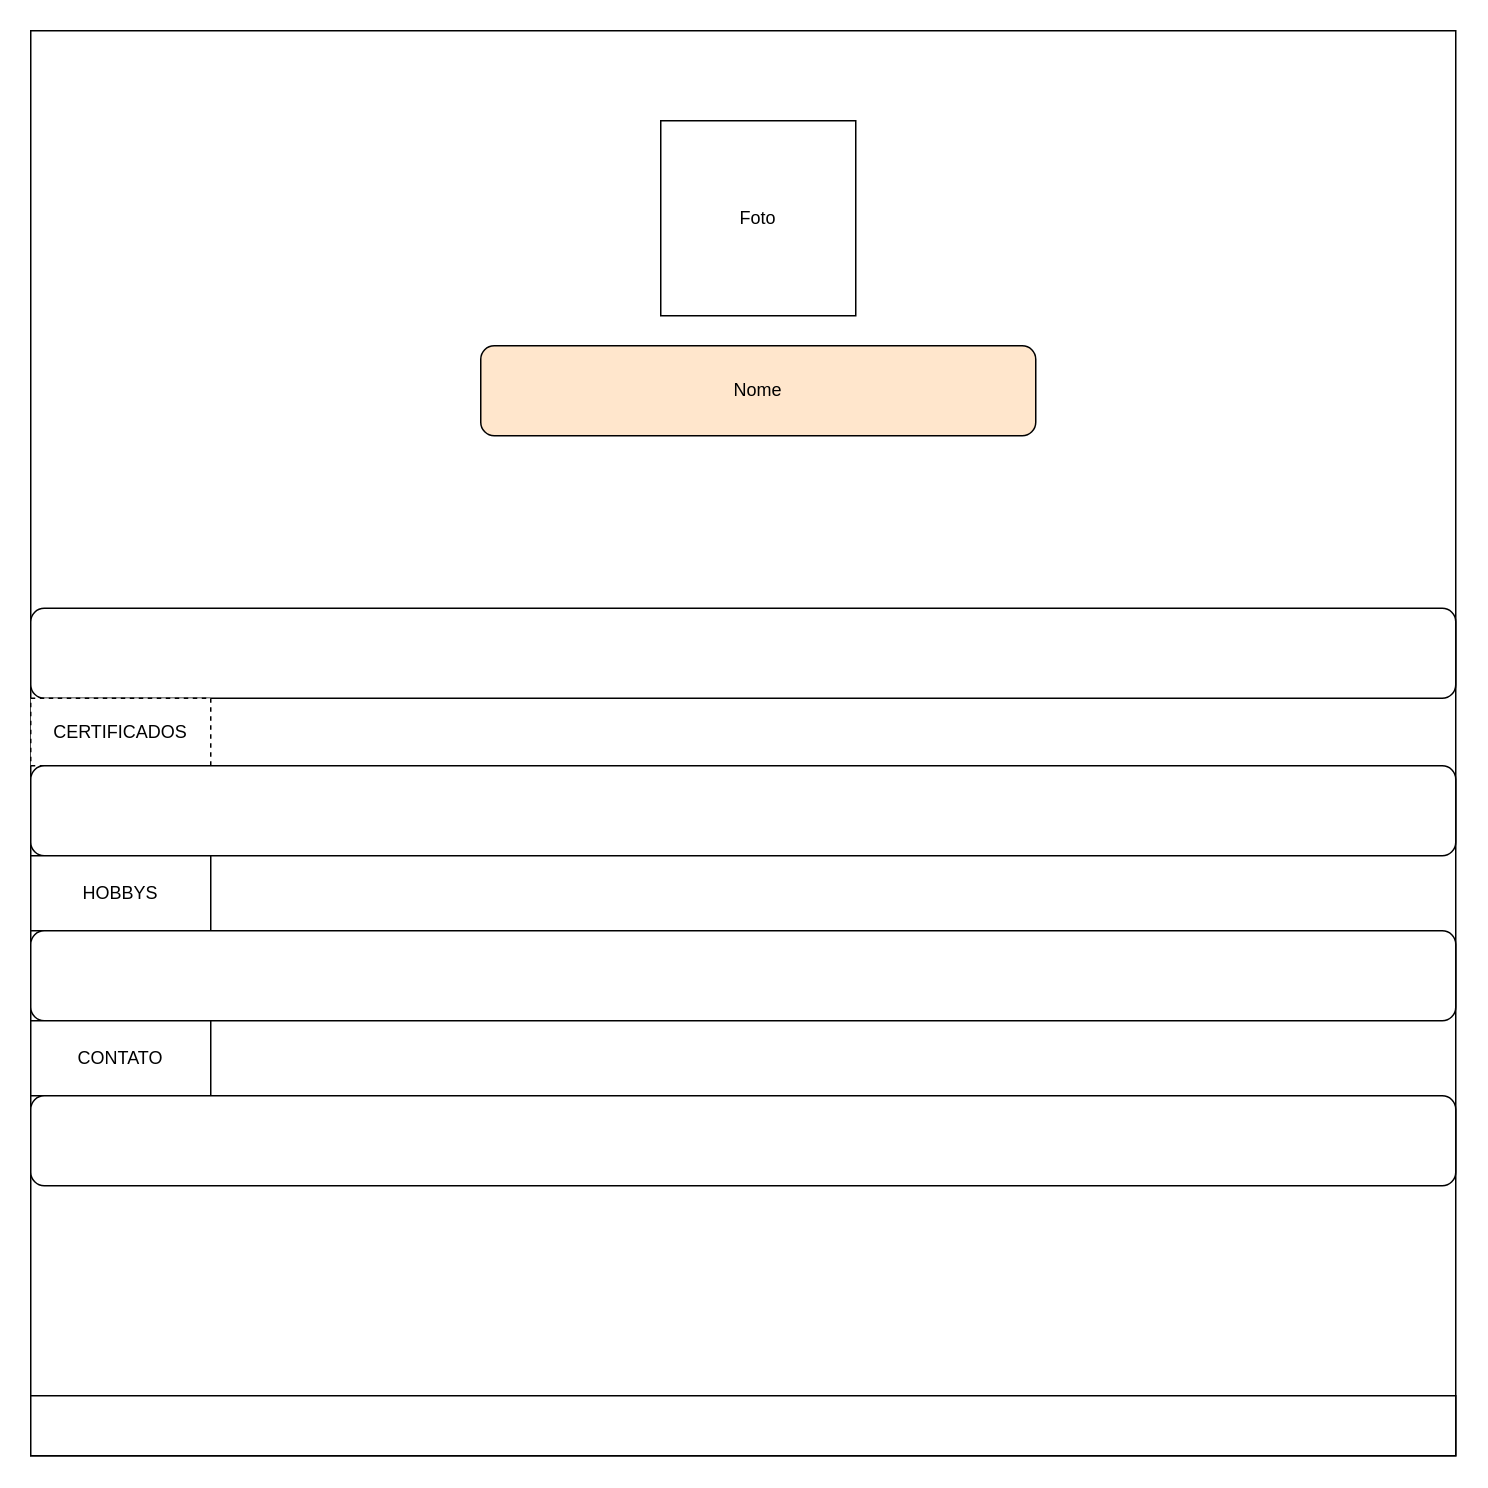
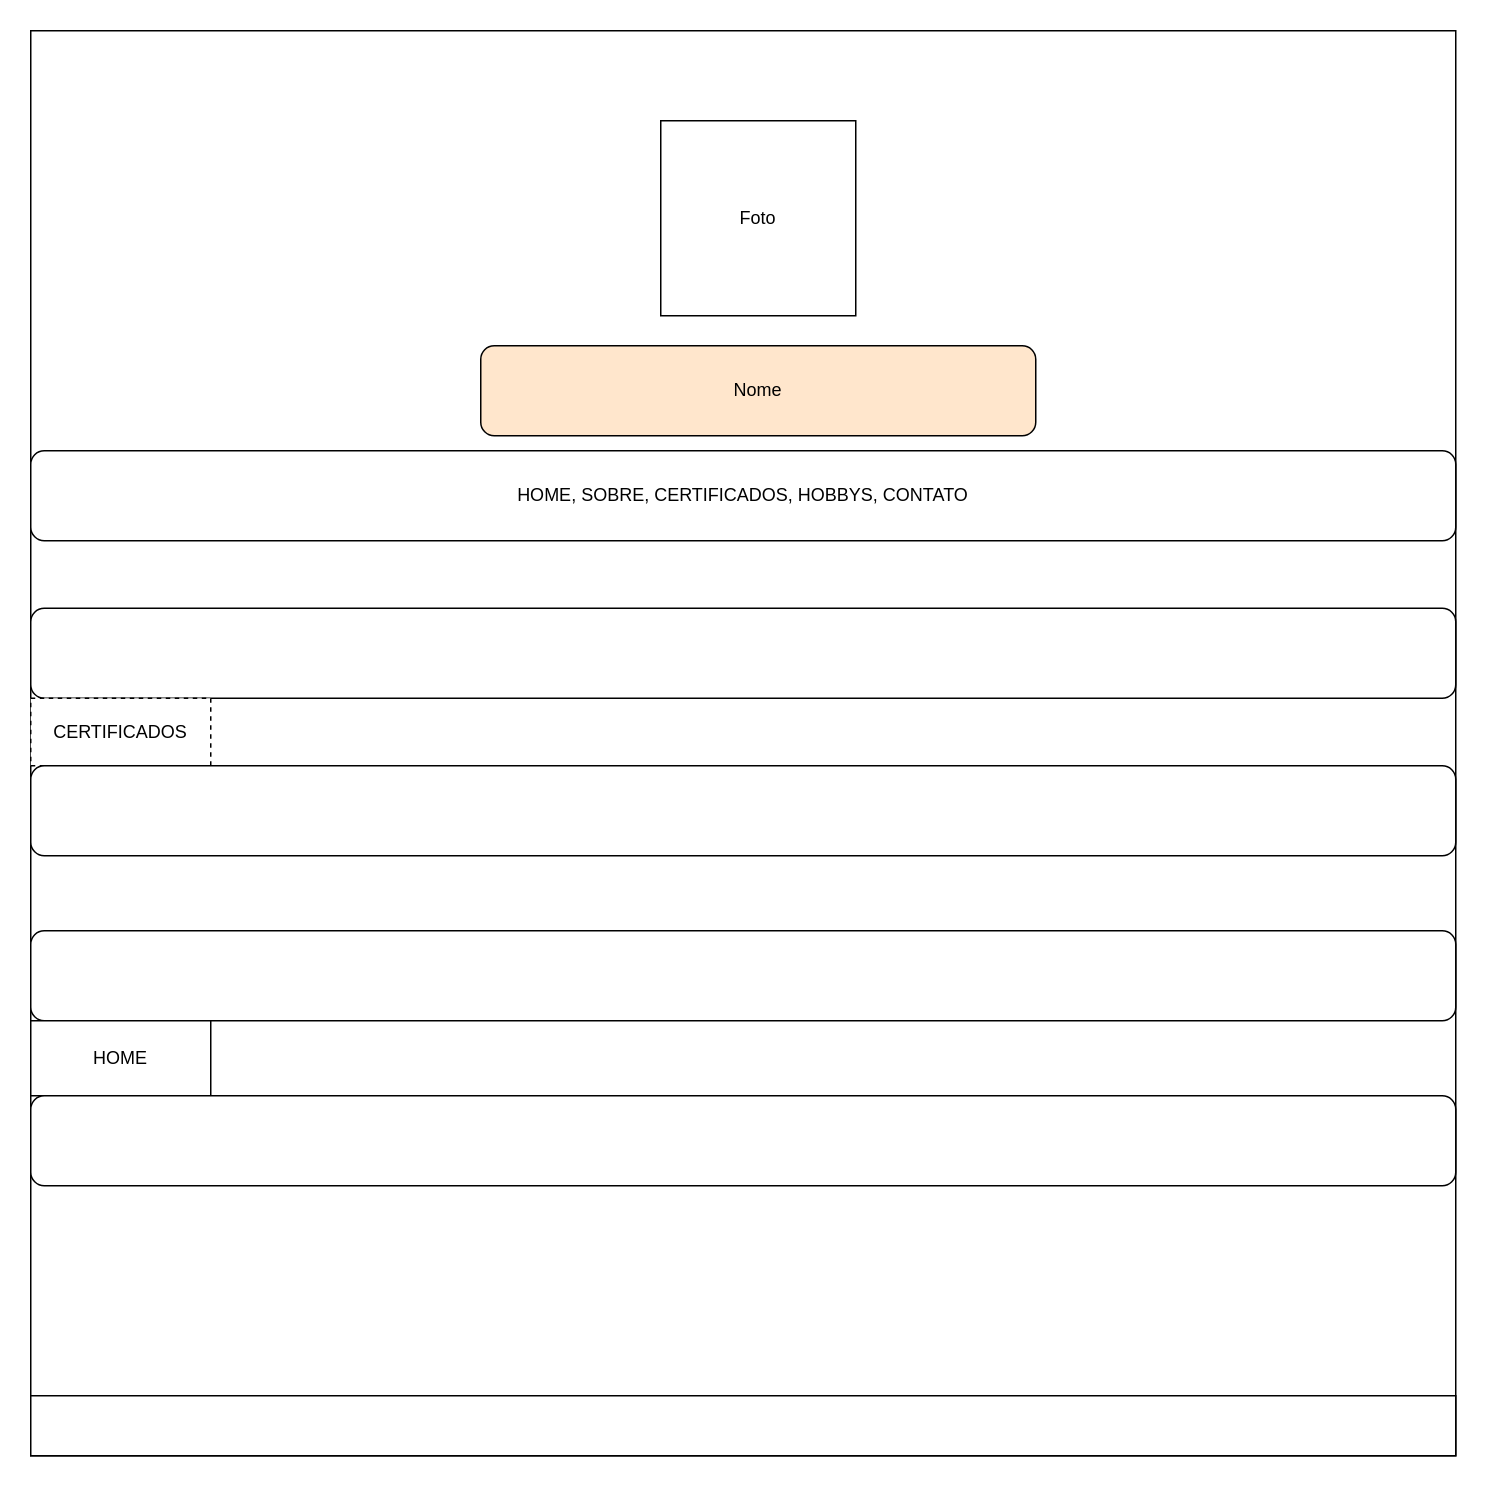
none -> (743, 496)
(121, 893) -> none
(121, 1058) -> (121, 1058)
